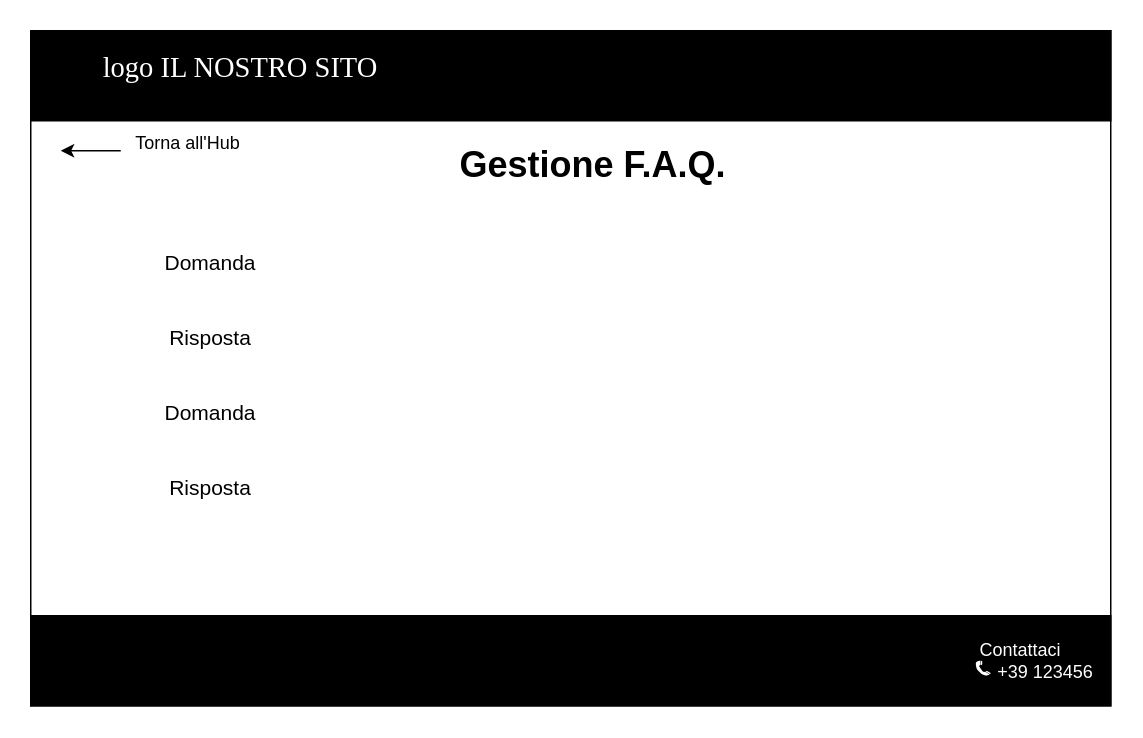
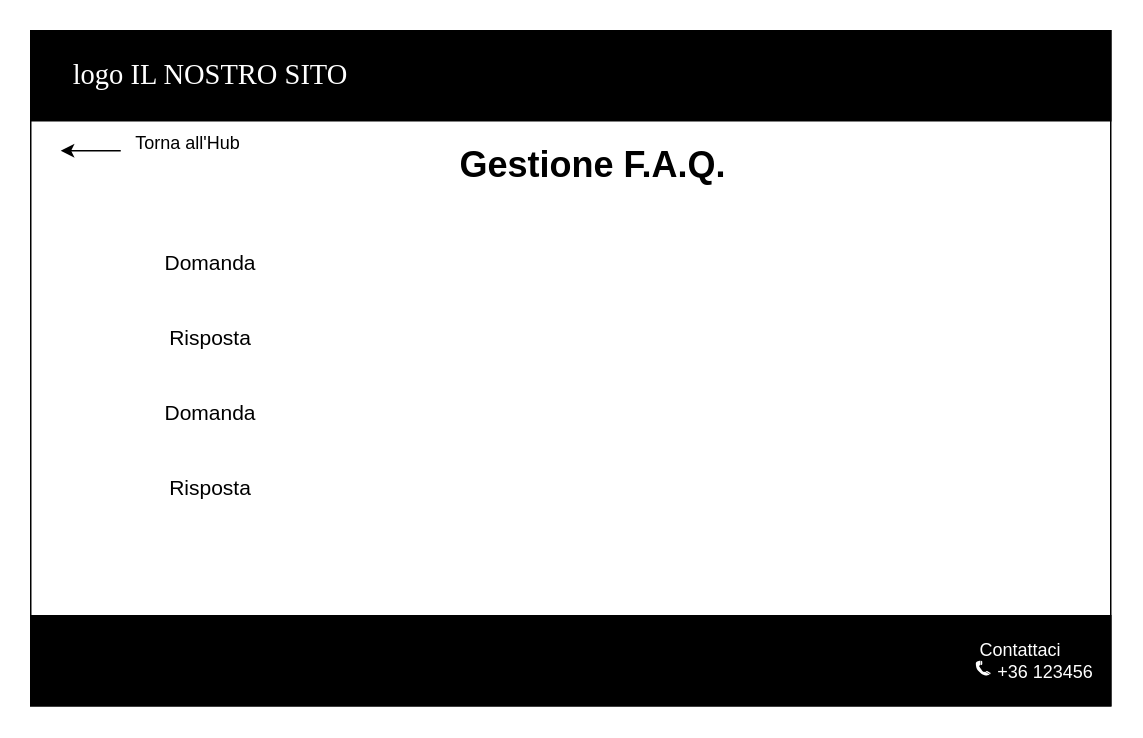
(241, 68) -> (211, 76)
(1021, 661) -> (1021, 661)
